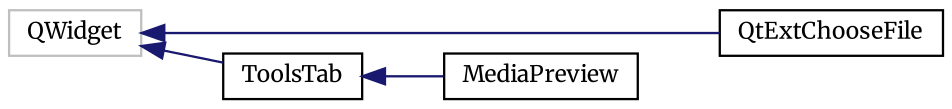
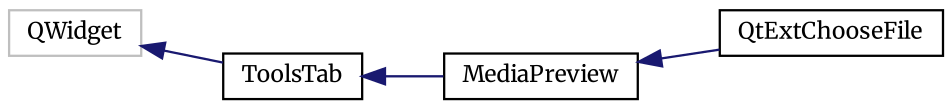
(442, 33) -> (690, 54)
